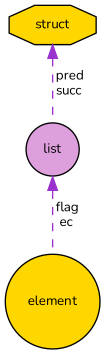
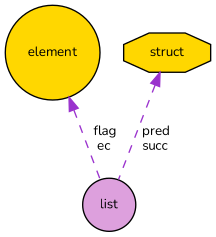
(53, 222) -> (87, 145)
